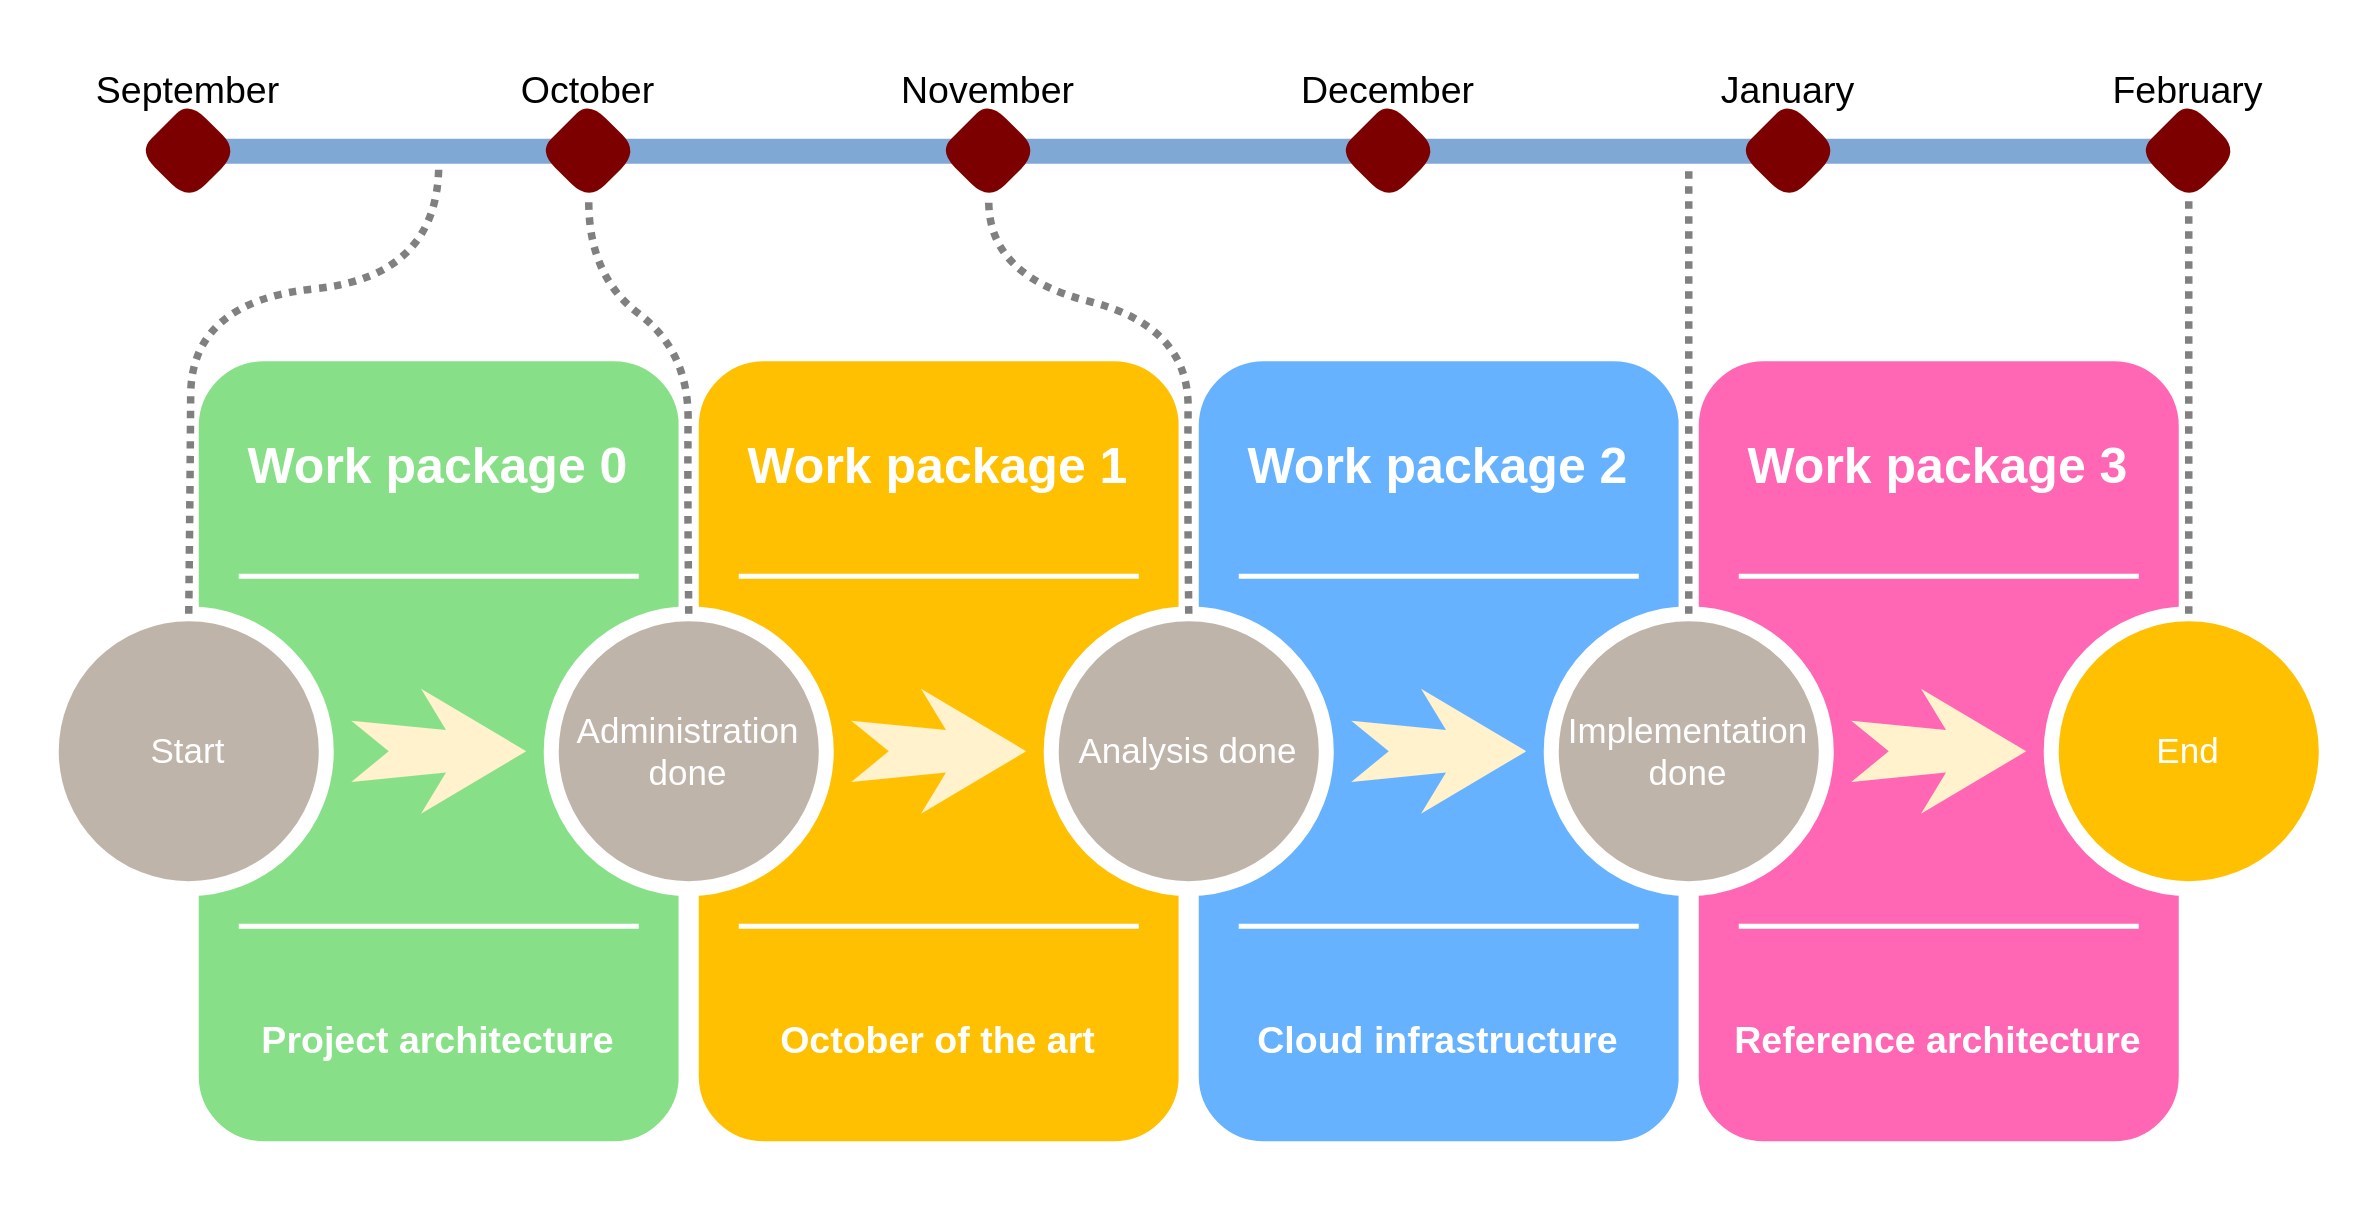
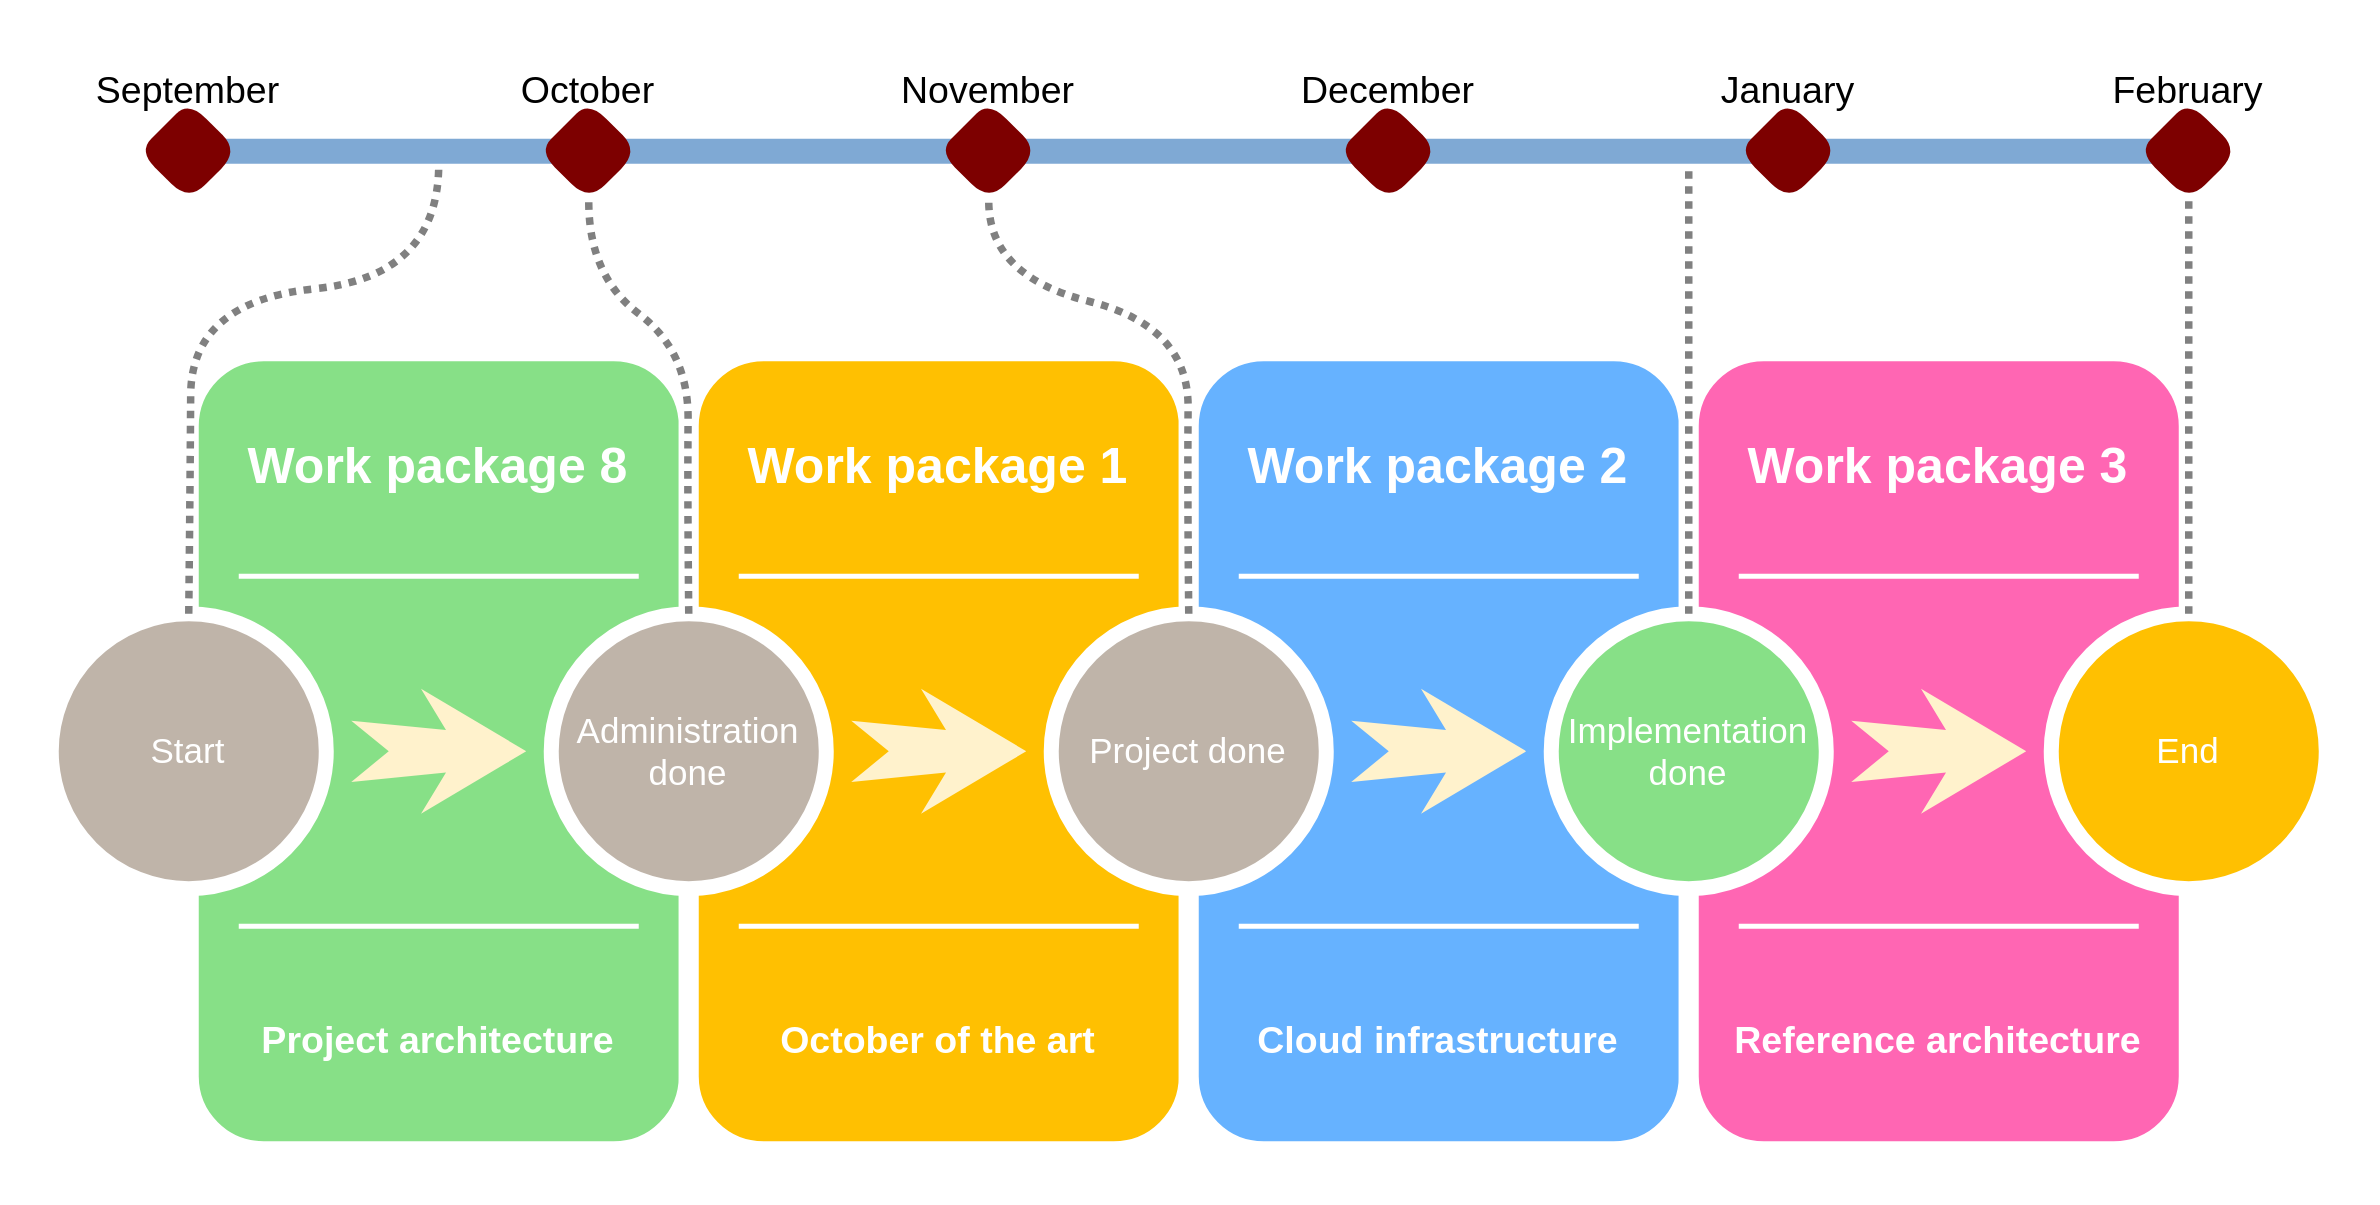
(439, 464) -> (439, 464)
(1189, 751) -> (1189, 751)
(1689, 751) -> (1689, 751)
